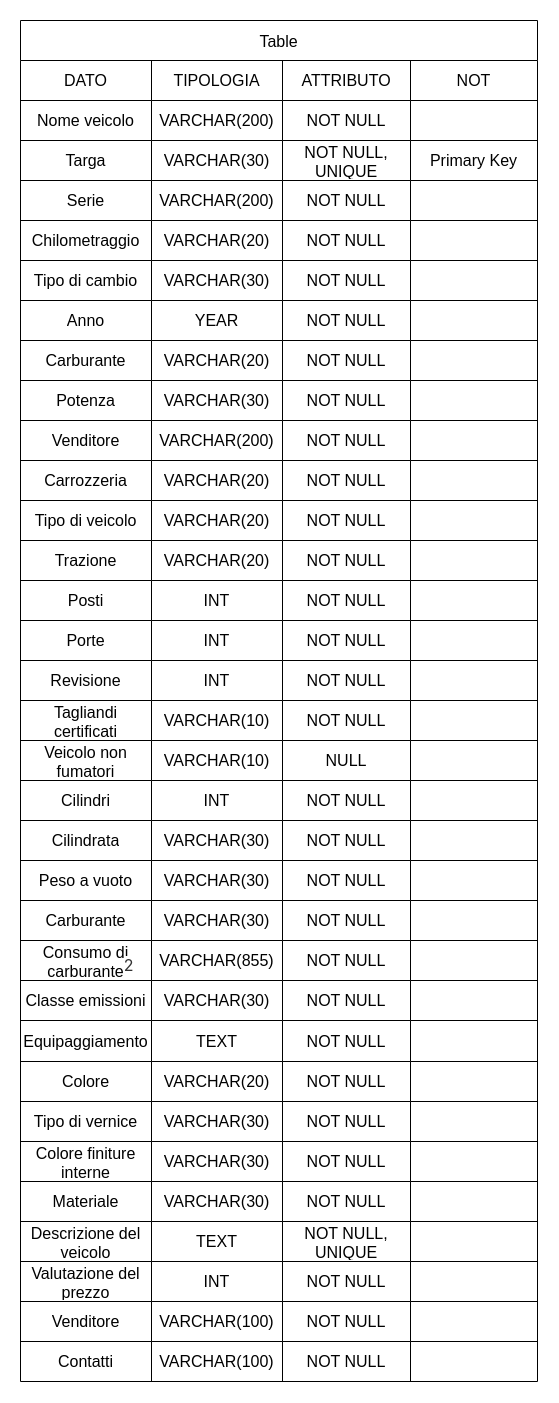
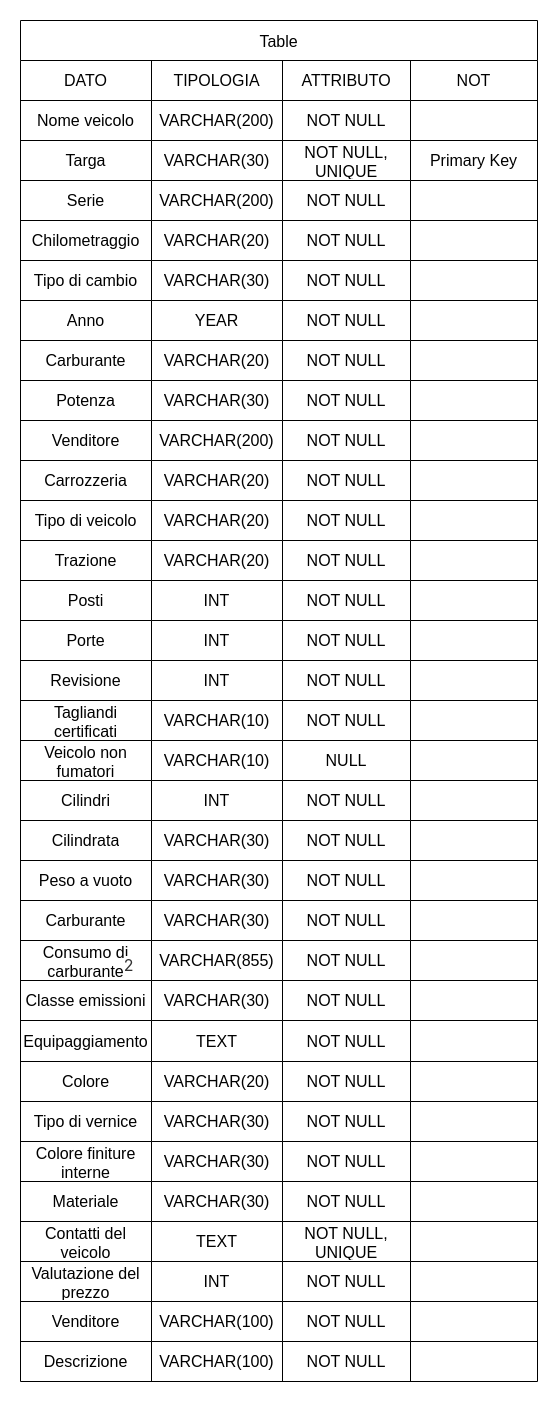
(86, 1242) -> (86, 1242)
(86, 1362) -> (86, 1362)
